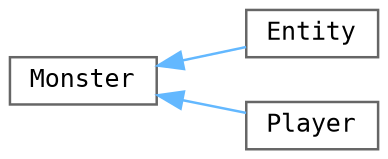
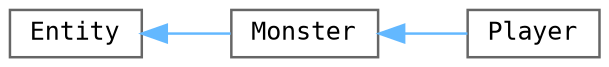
(214, 54) -> (199, 34)
